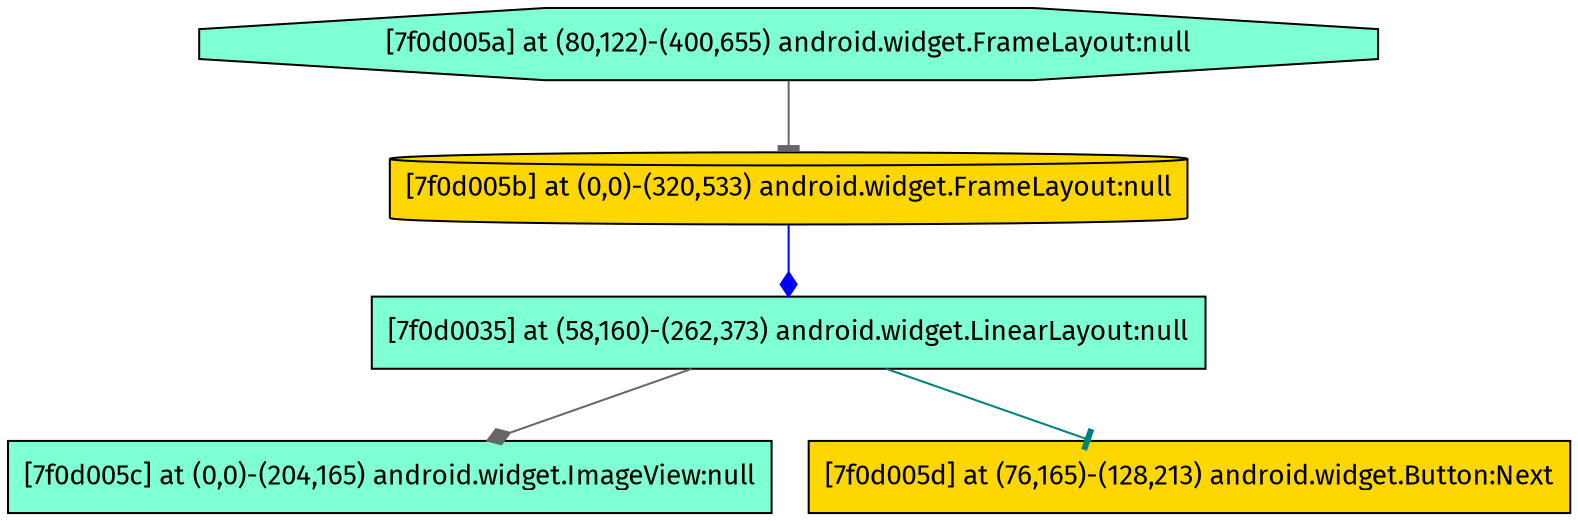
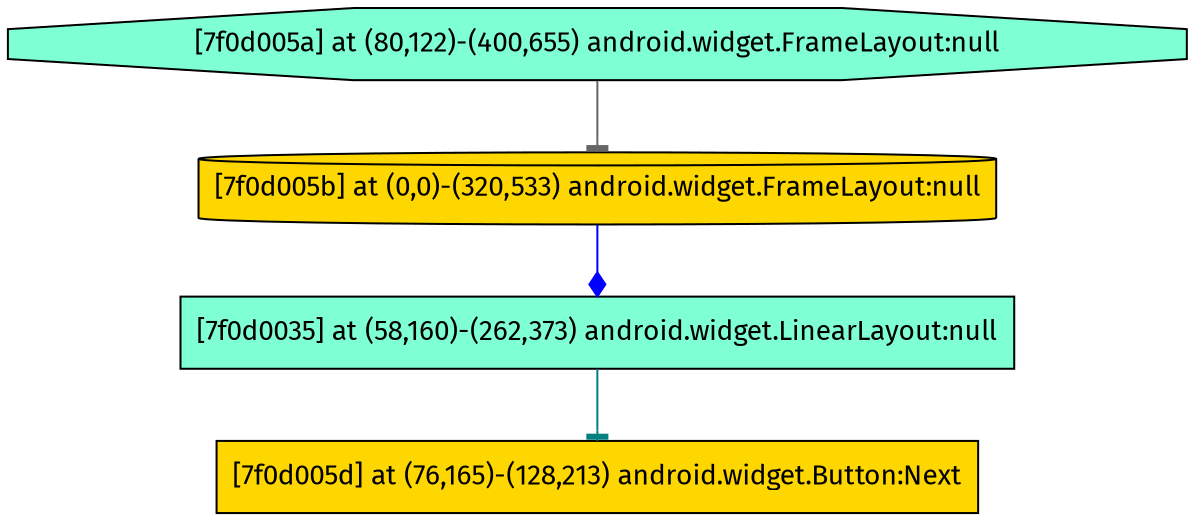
(390, 477) -> none
